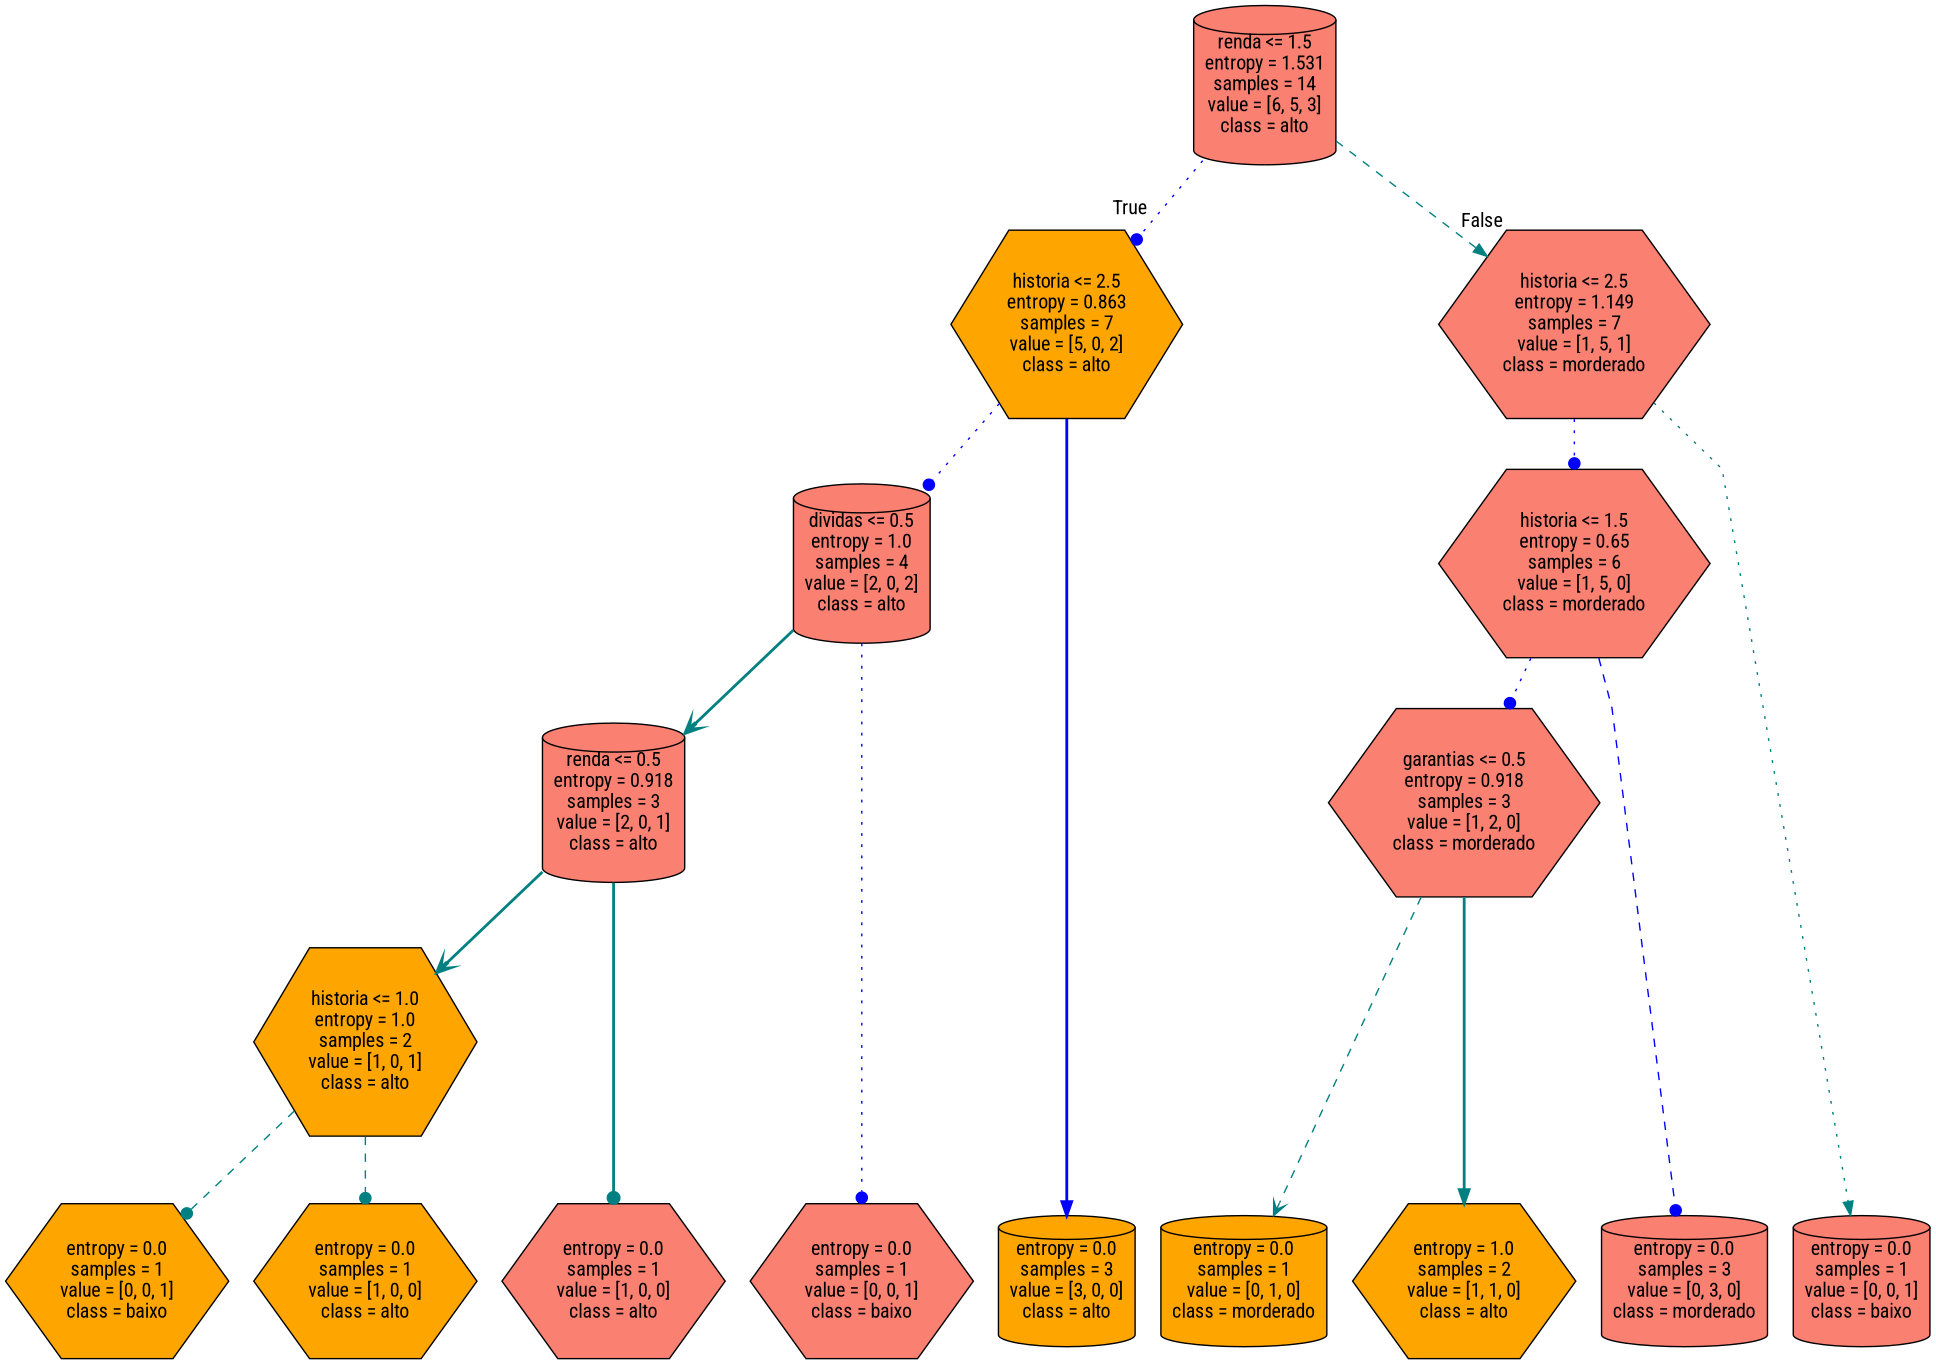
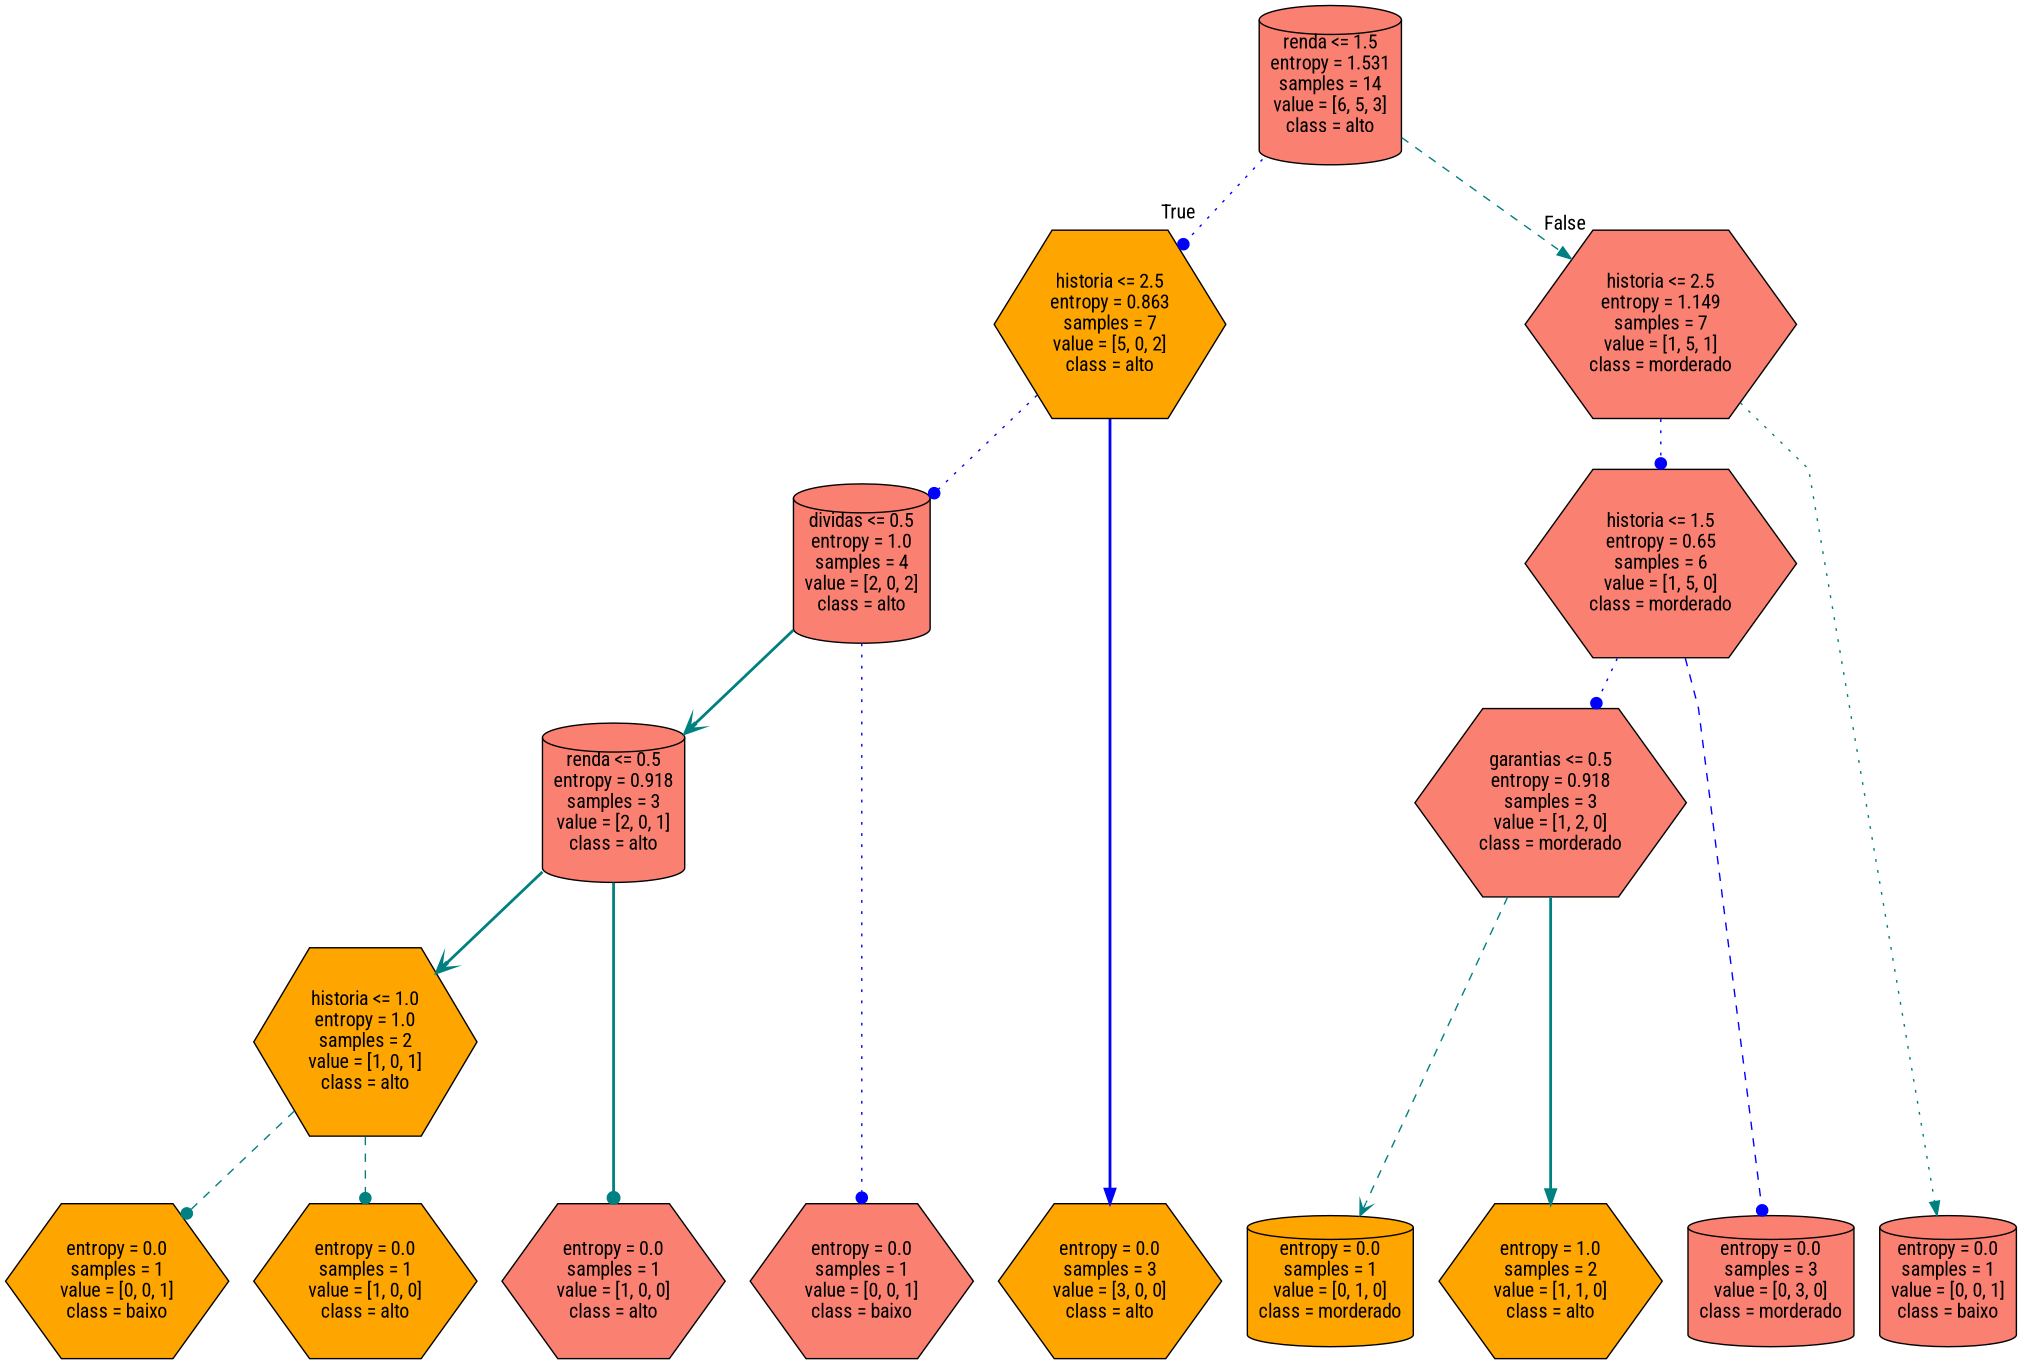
(1067, 1281) -> (1110, 1281)
